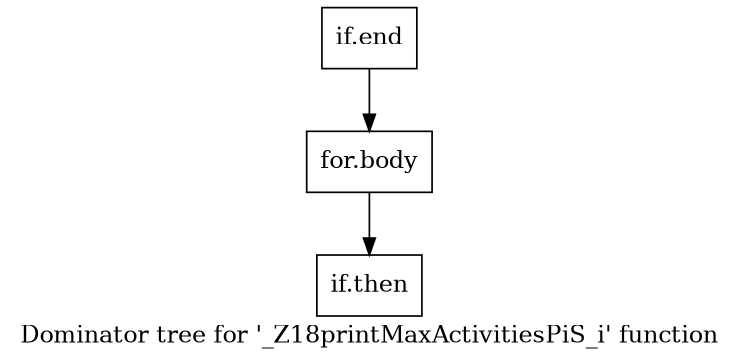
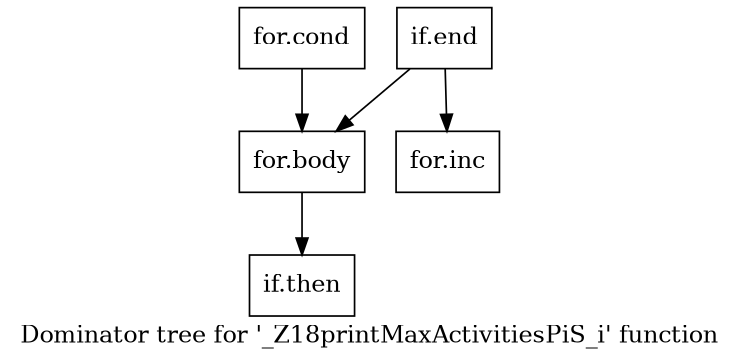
none -> (302, 38)
none -> (448, 162)
